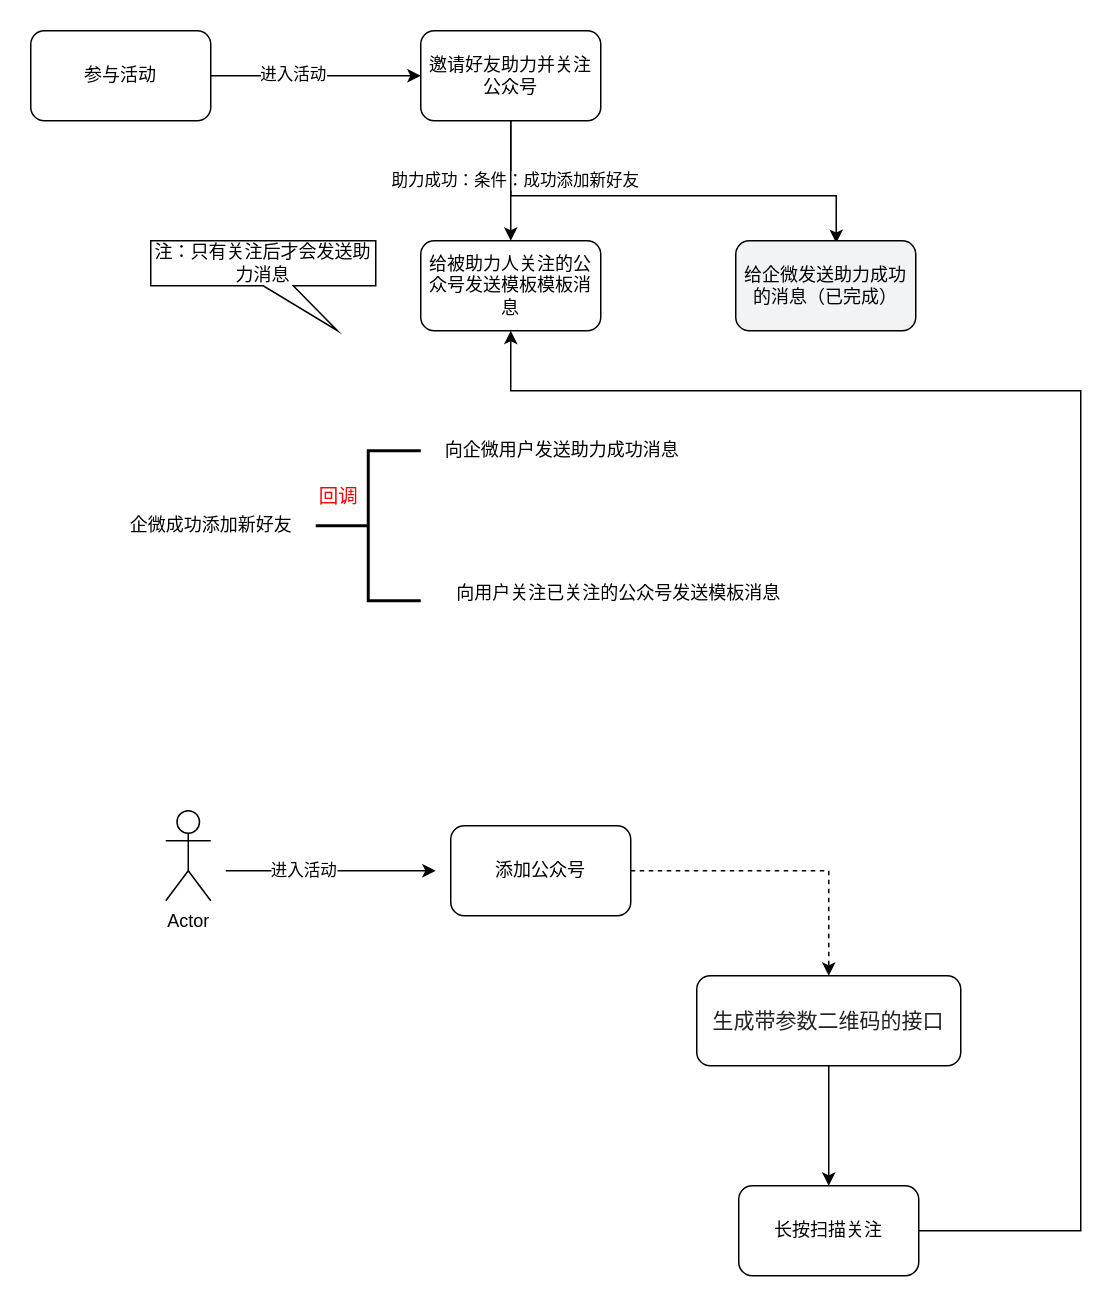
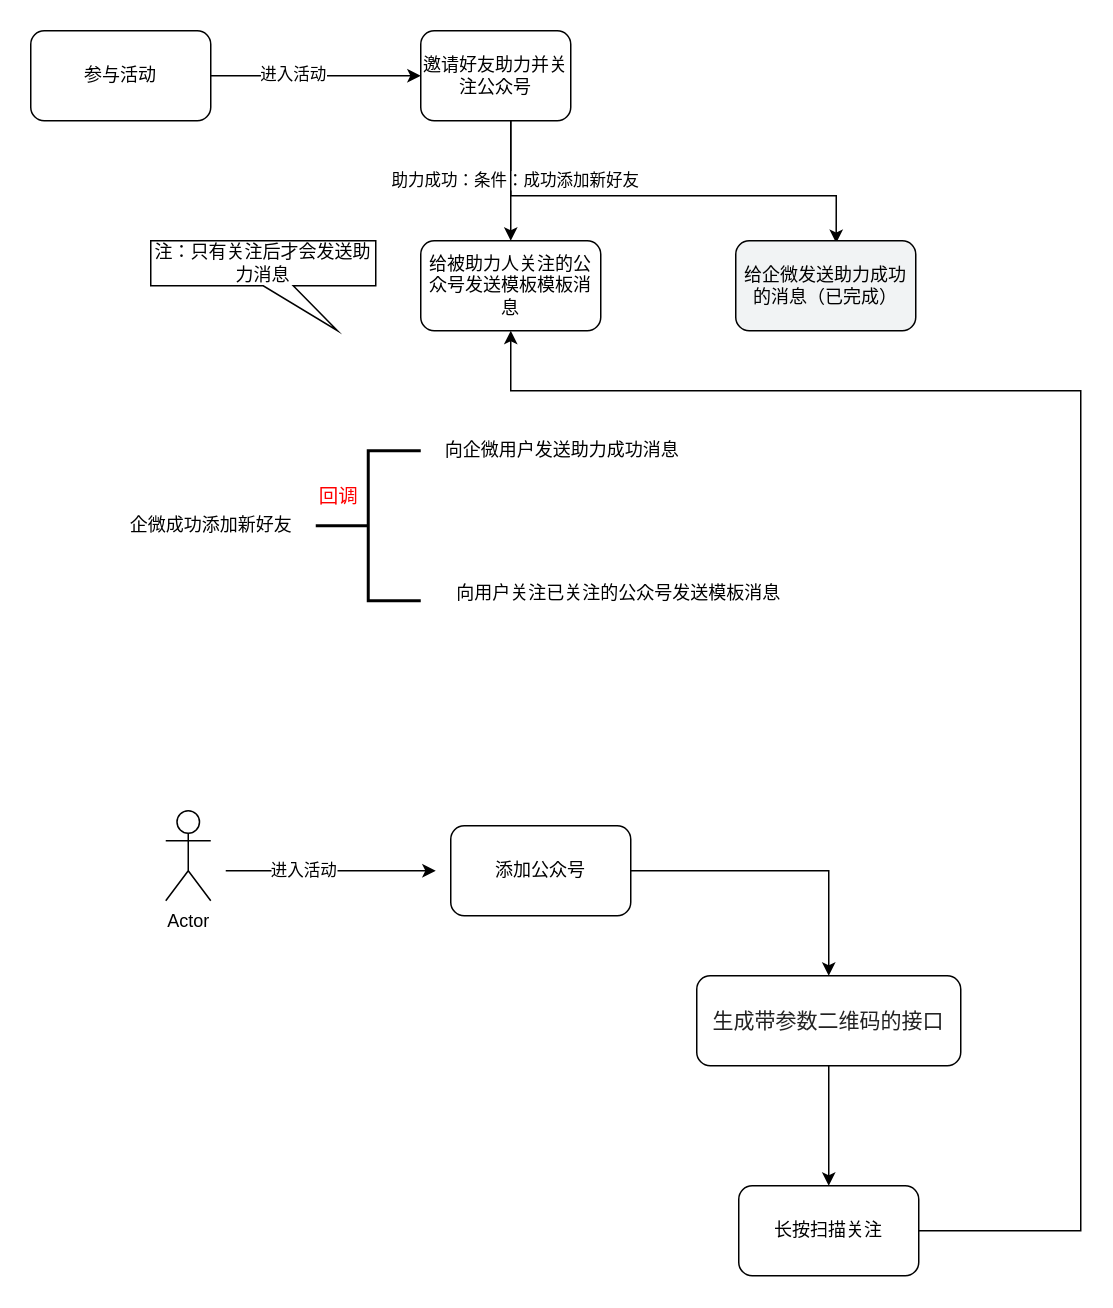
(511, 76) -> (496, 76)
(776, 871) -> (776, 871)
